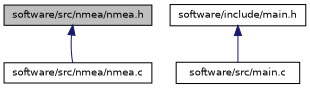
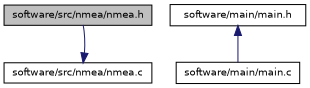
(238, 15) -> (238, 15)
(71, 49) -> (85, 39)
(238, 73) -> (238, 73)
